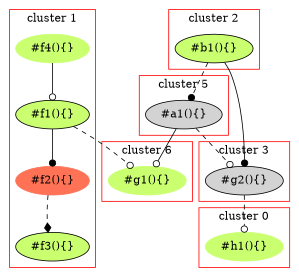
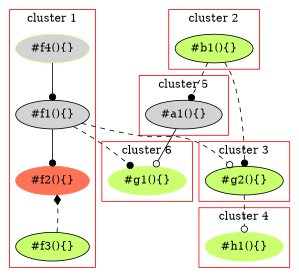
(53, 49) -> (53, 49)
(53, 78) -> (53, 78)
(240, 110) -> (240, 110)
(53, 115) -> (53, 115)
(107, 147) -> (107, 147)
(213, 147) -> (134, 135)
(244, 181) -> (244, 181)
(47, 209) -> (58, 219)
(244, 217) -> (244, 217)
